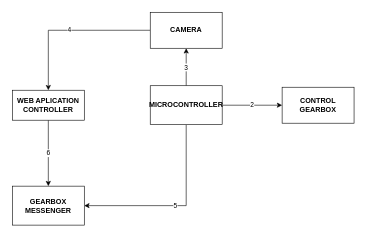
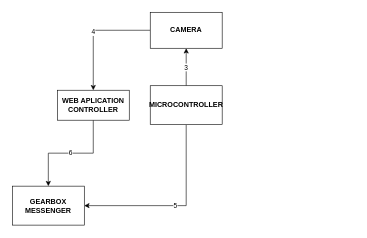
(48, 105) -> (93, 105)
(251, 105) -> none
(318, 105) -> none
